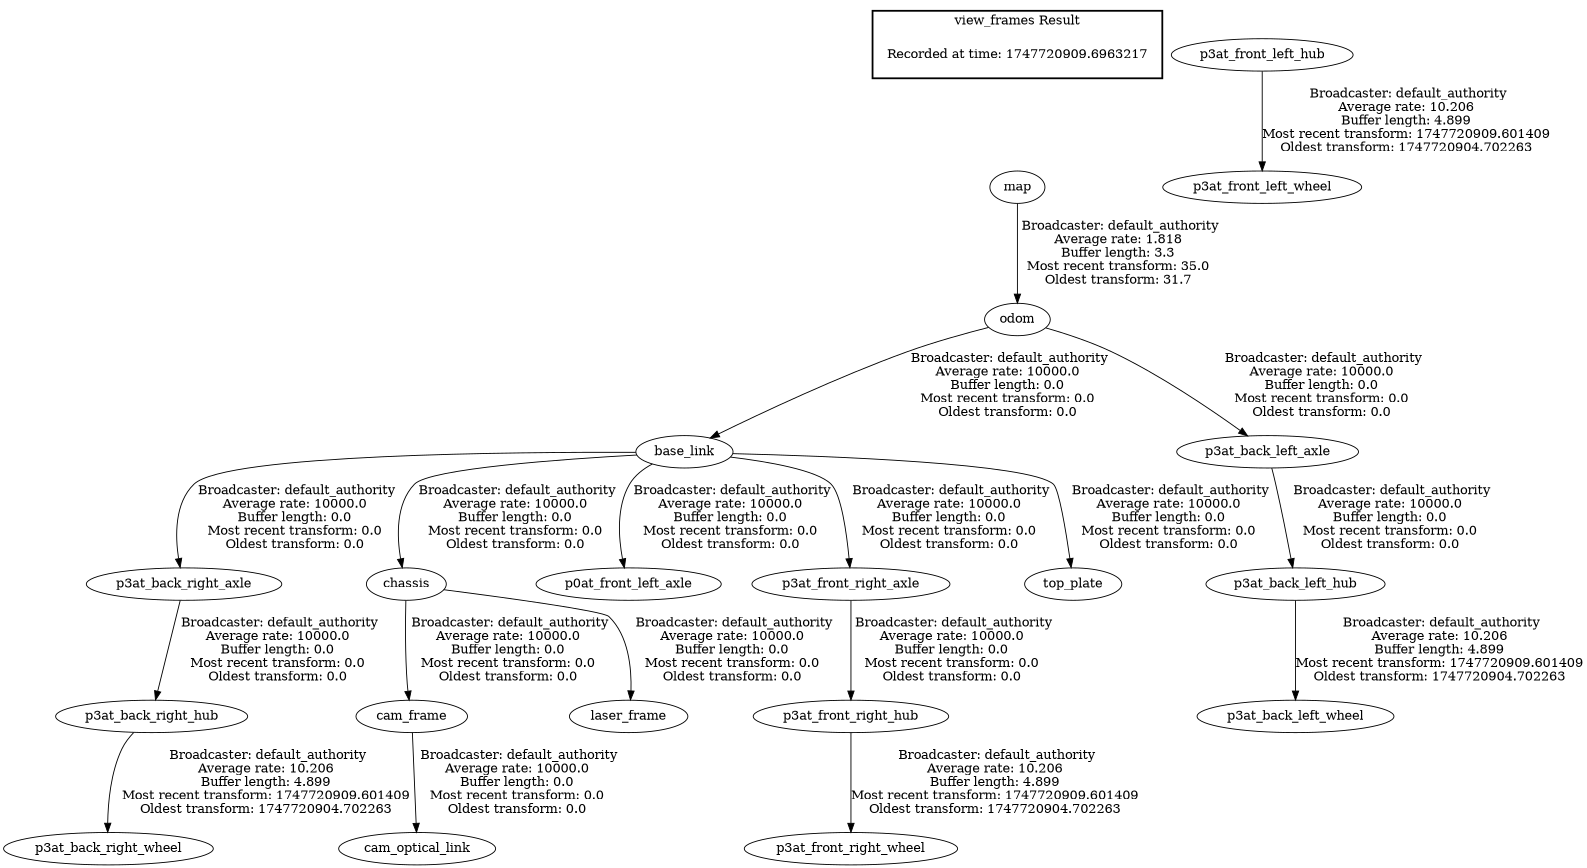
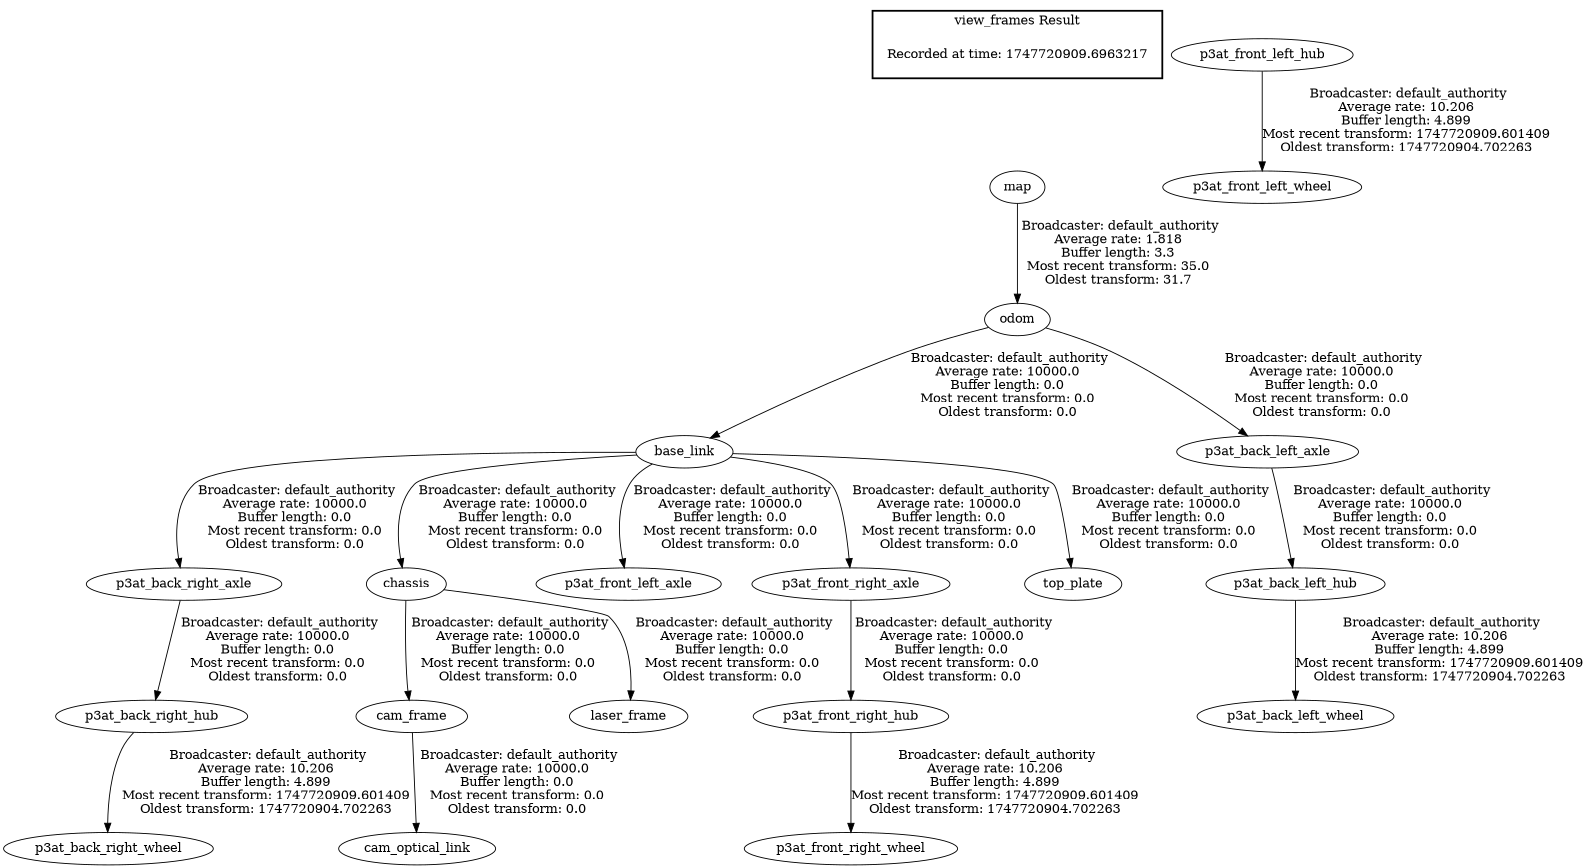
(629, 584) -> (629, 584)
